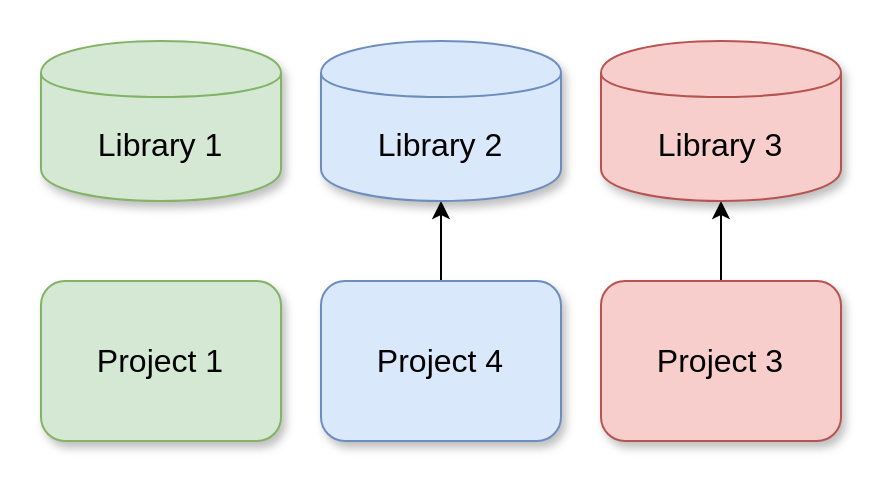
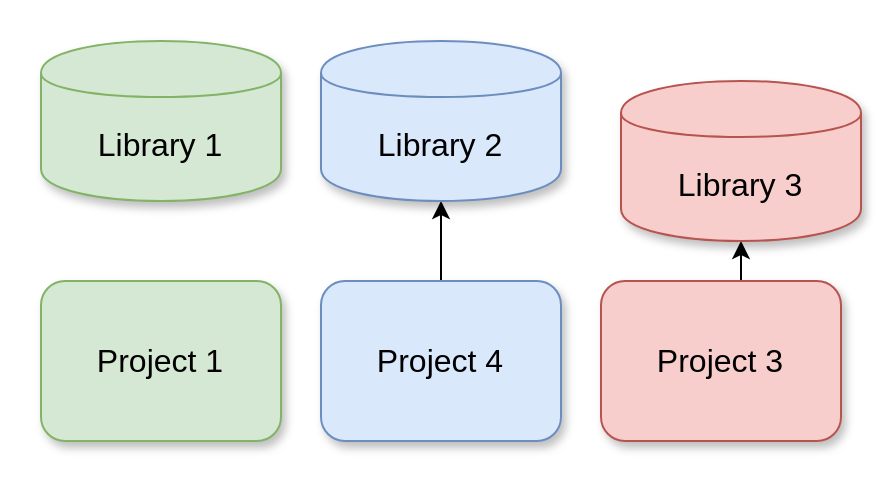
(721, 121) -> (741, 161)
